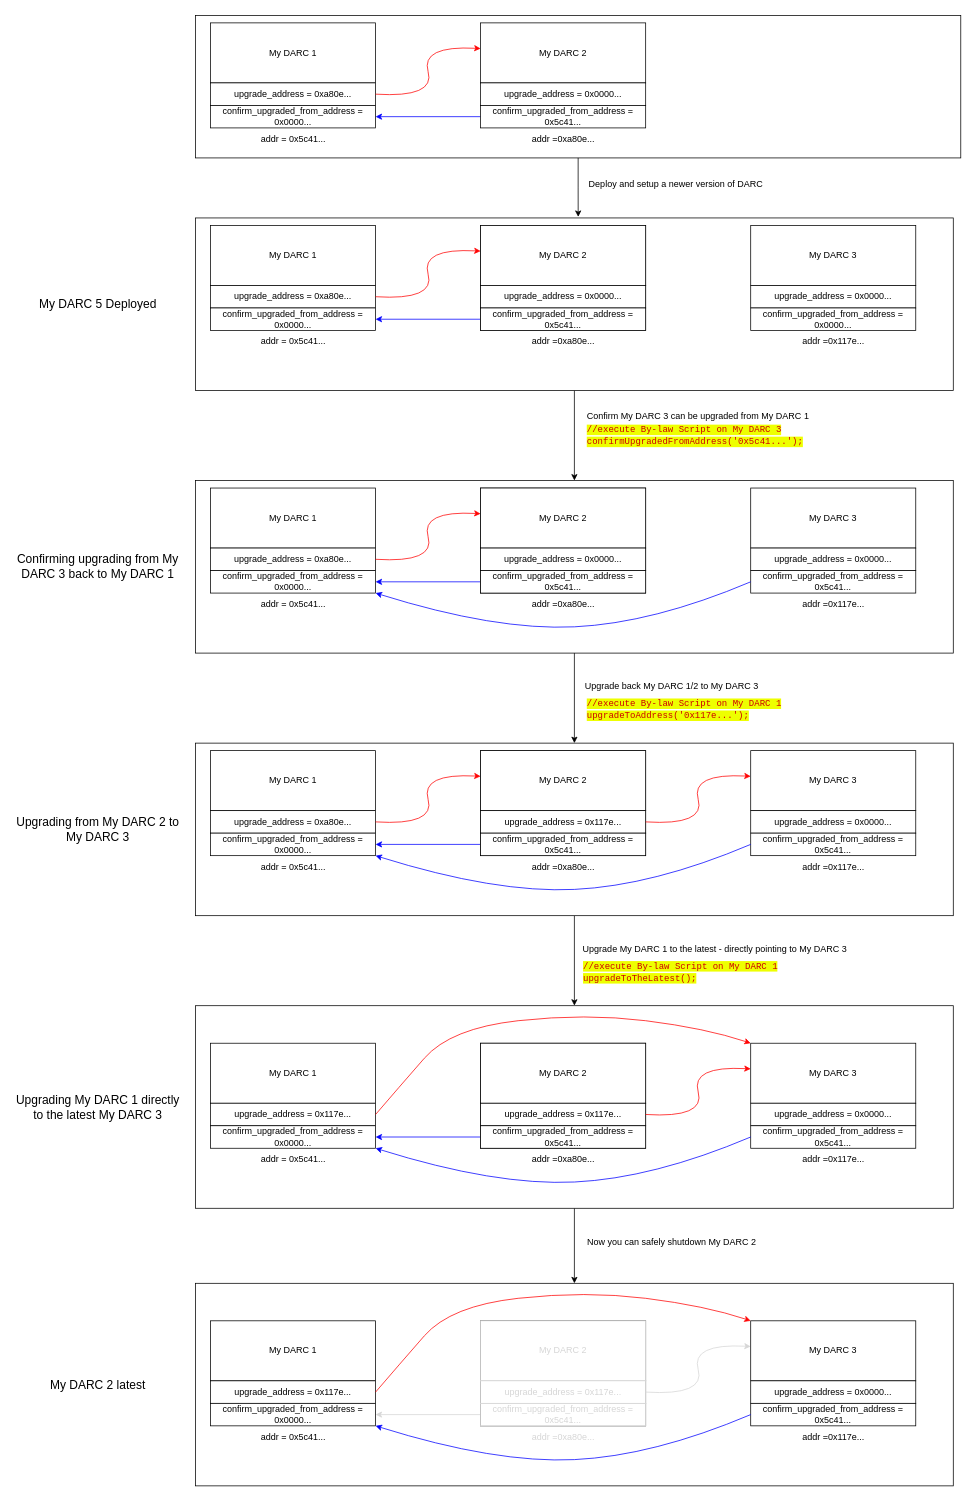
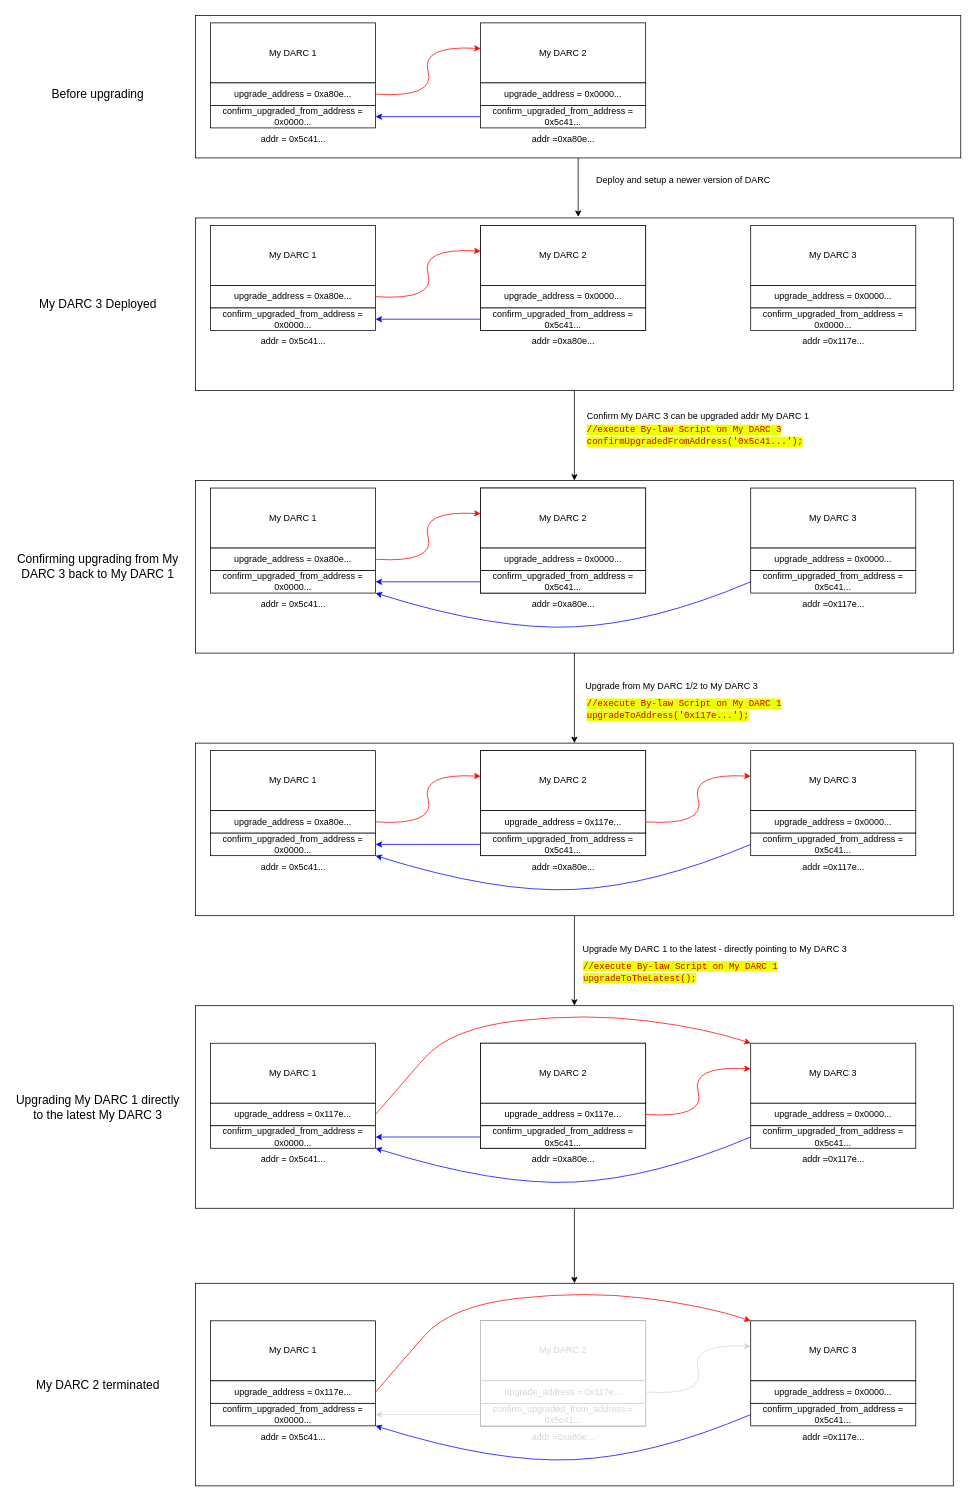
none -> (98, 94)
(675, 184) -> (683, 180)
(98, 304) -> (98, 304)
(698, 417) -> (698, 417)
(672, 687) -> (672, 687)
(98, 829) -> none
(672, 1242) -> none
(98, 1384) -> (98, 1384)
